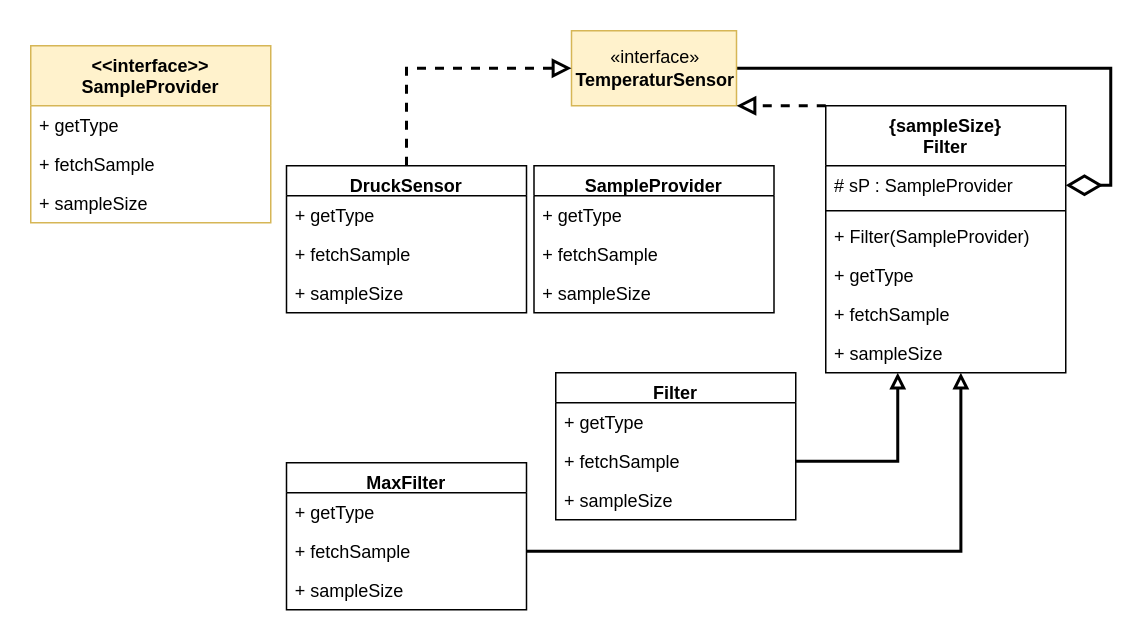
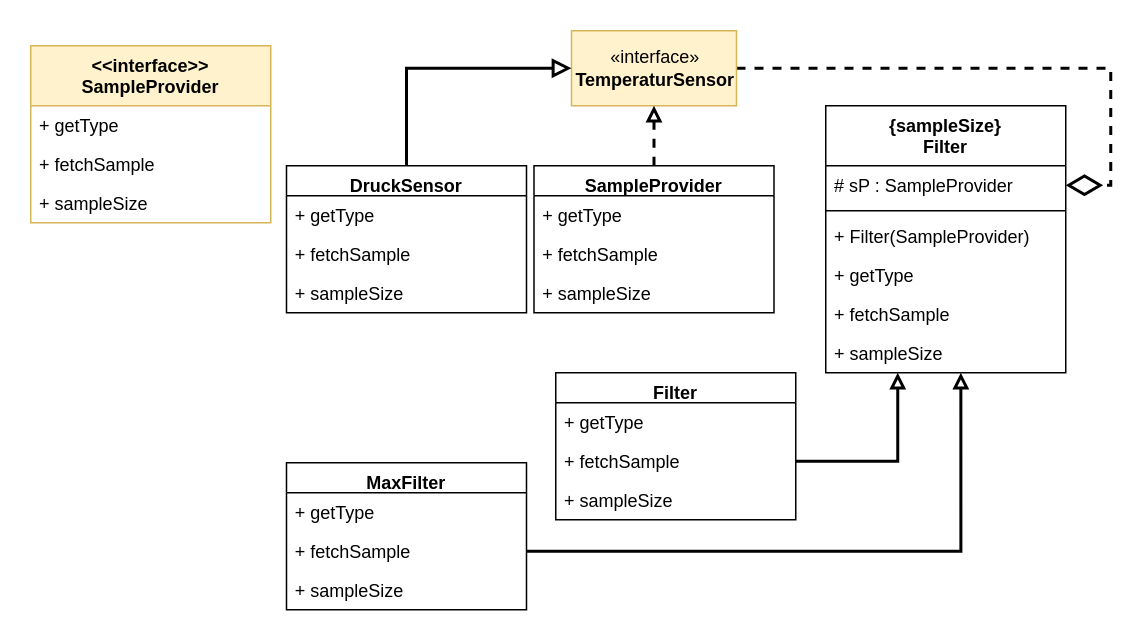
(431, 68) -> (431, 68)
(989, 68) -> (989, 68)
(790, 106) -> none
none -> (654, 143)
